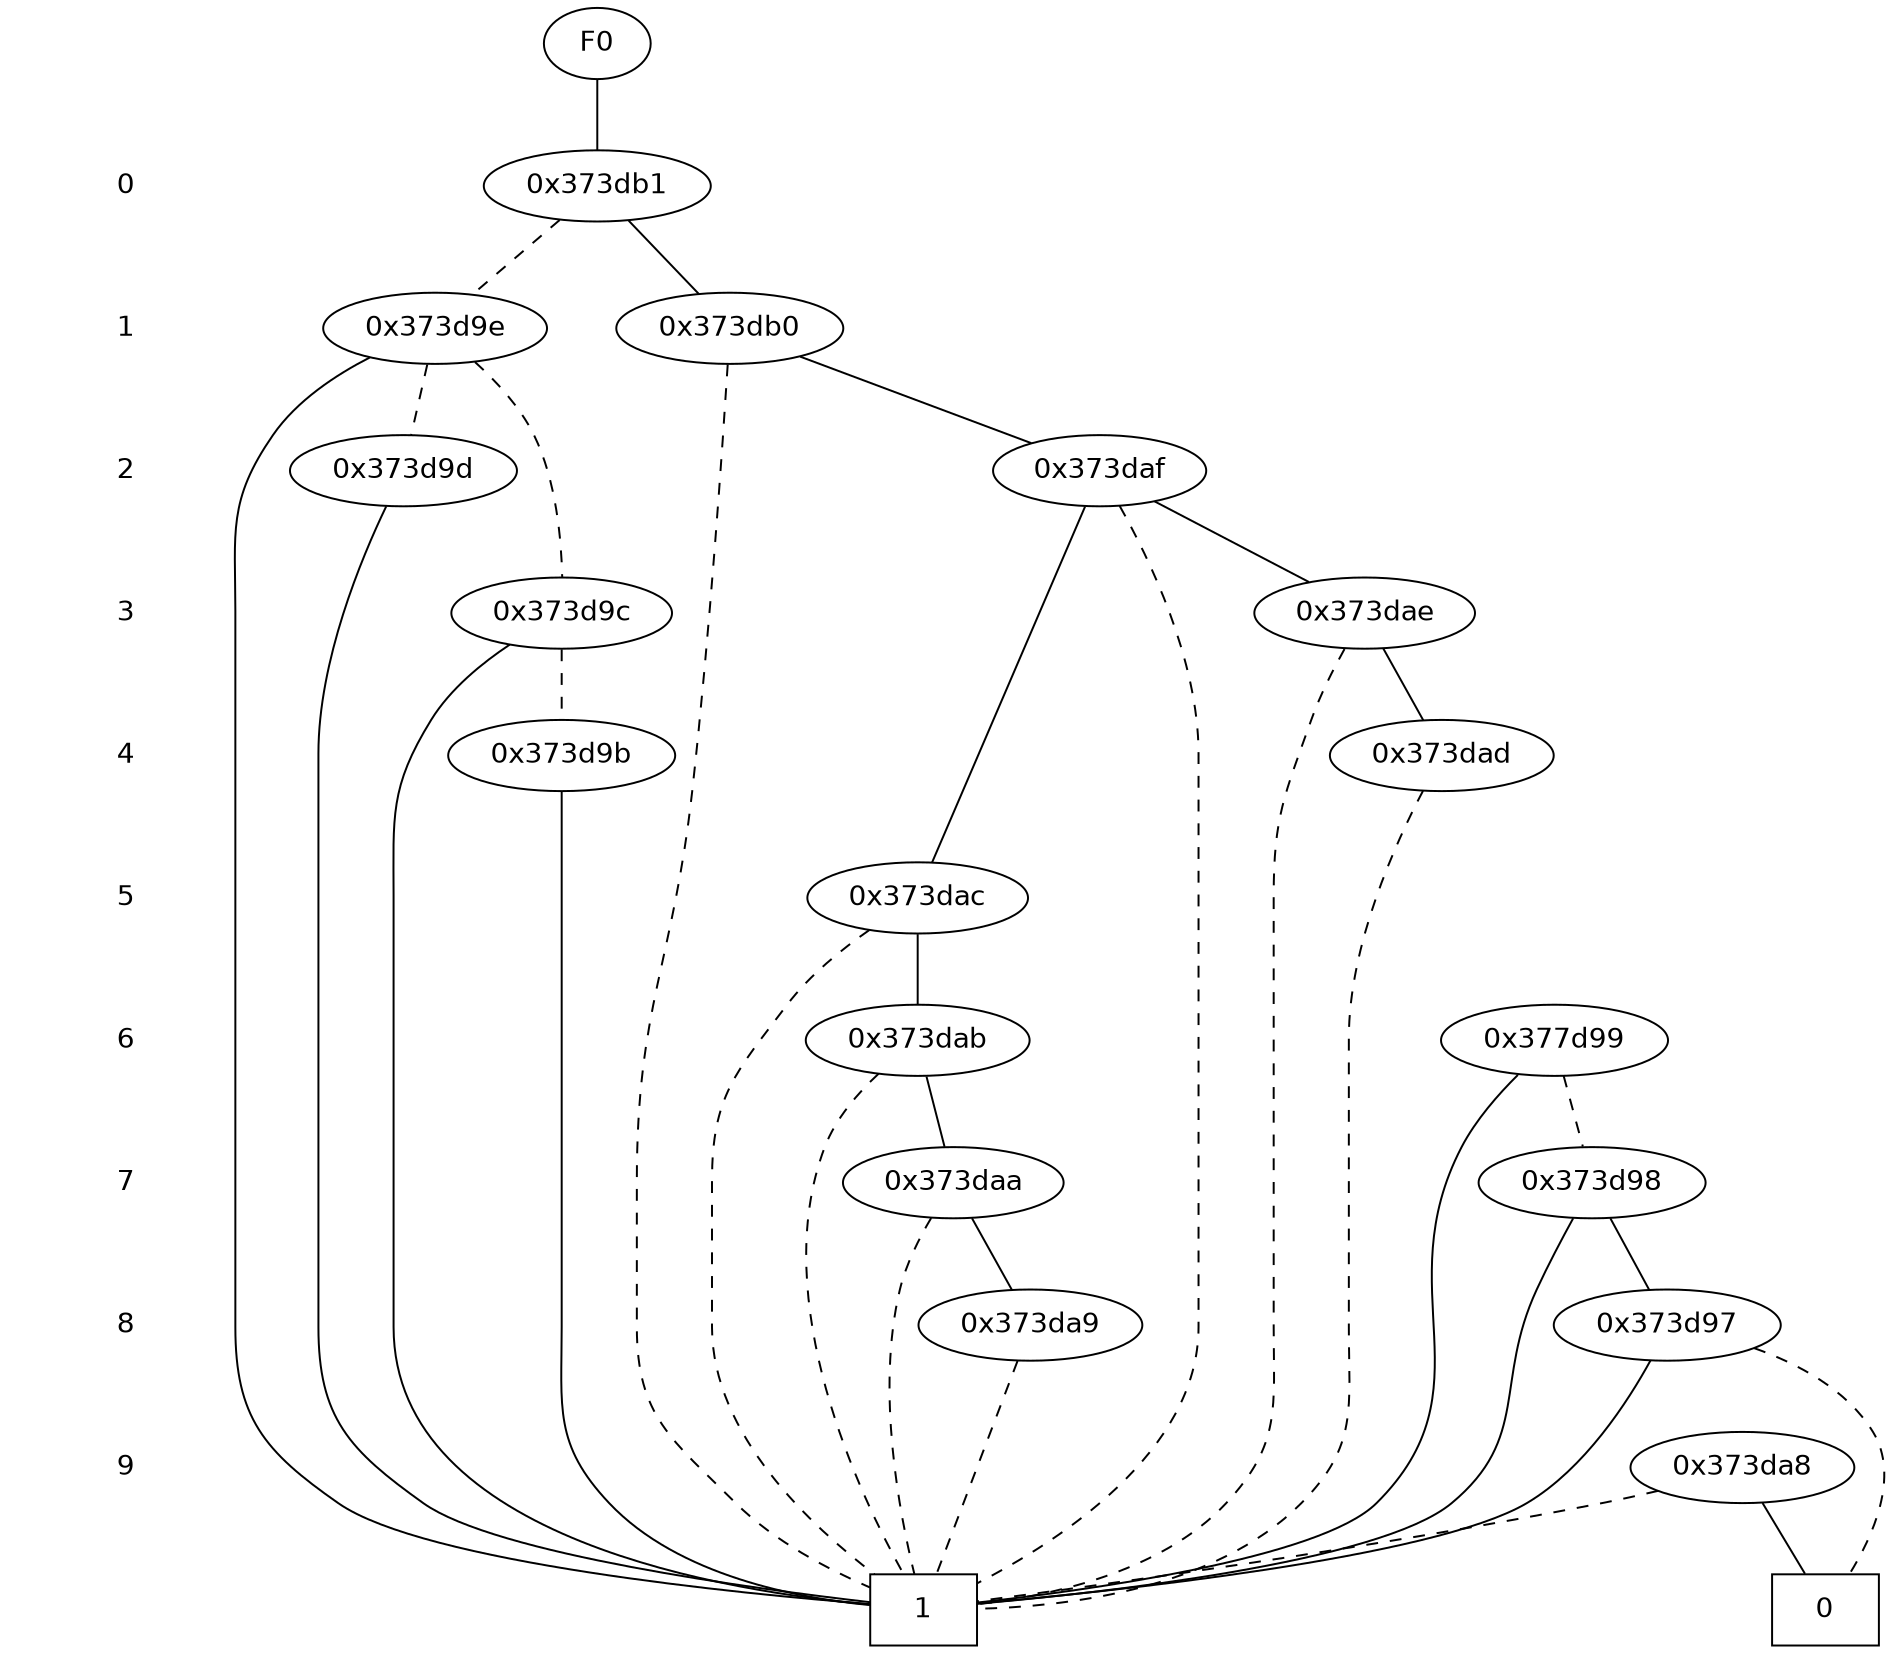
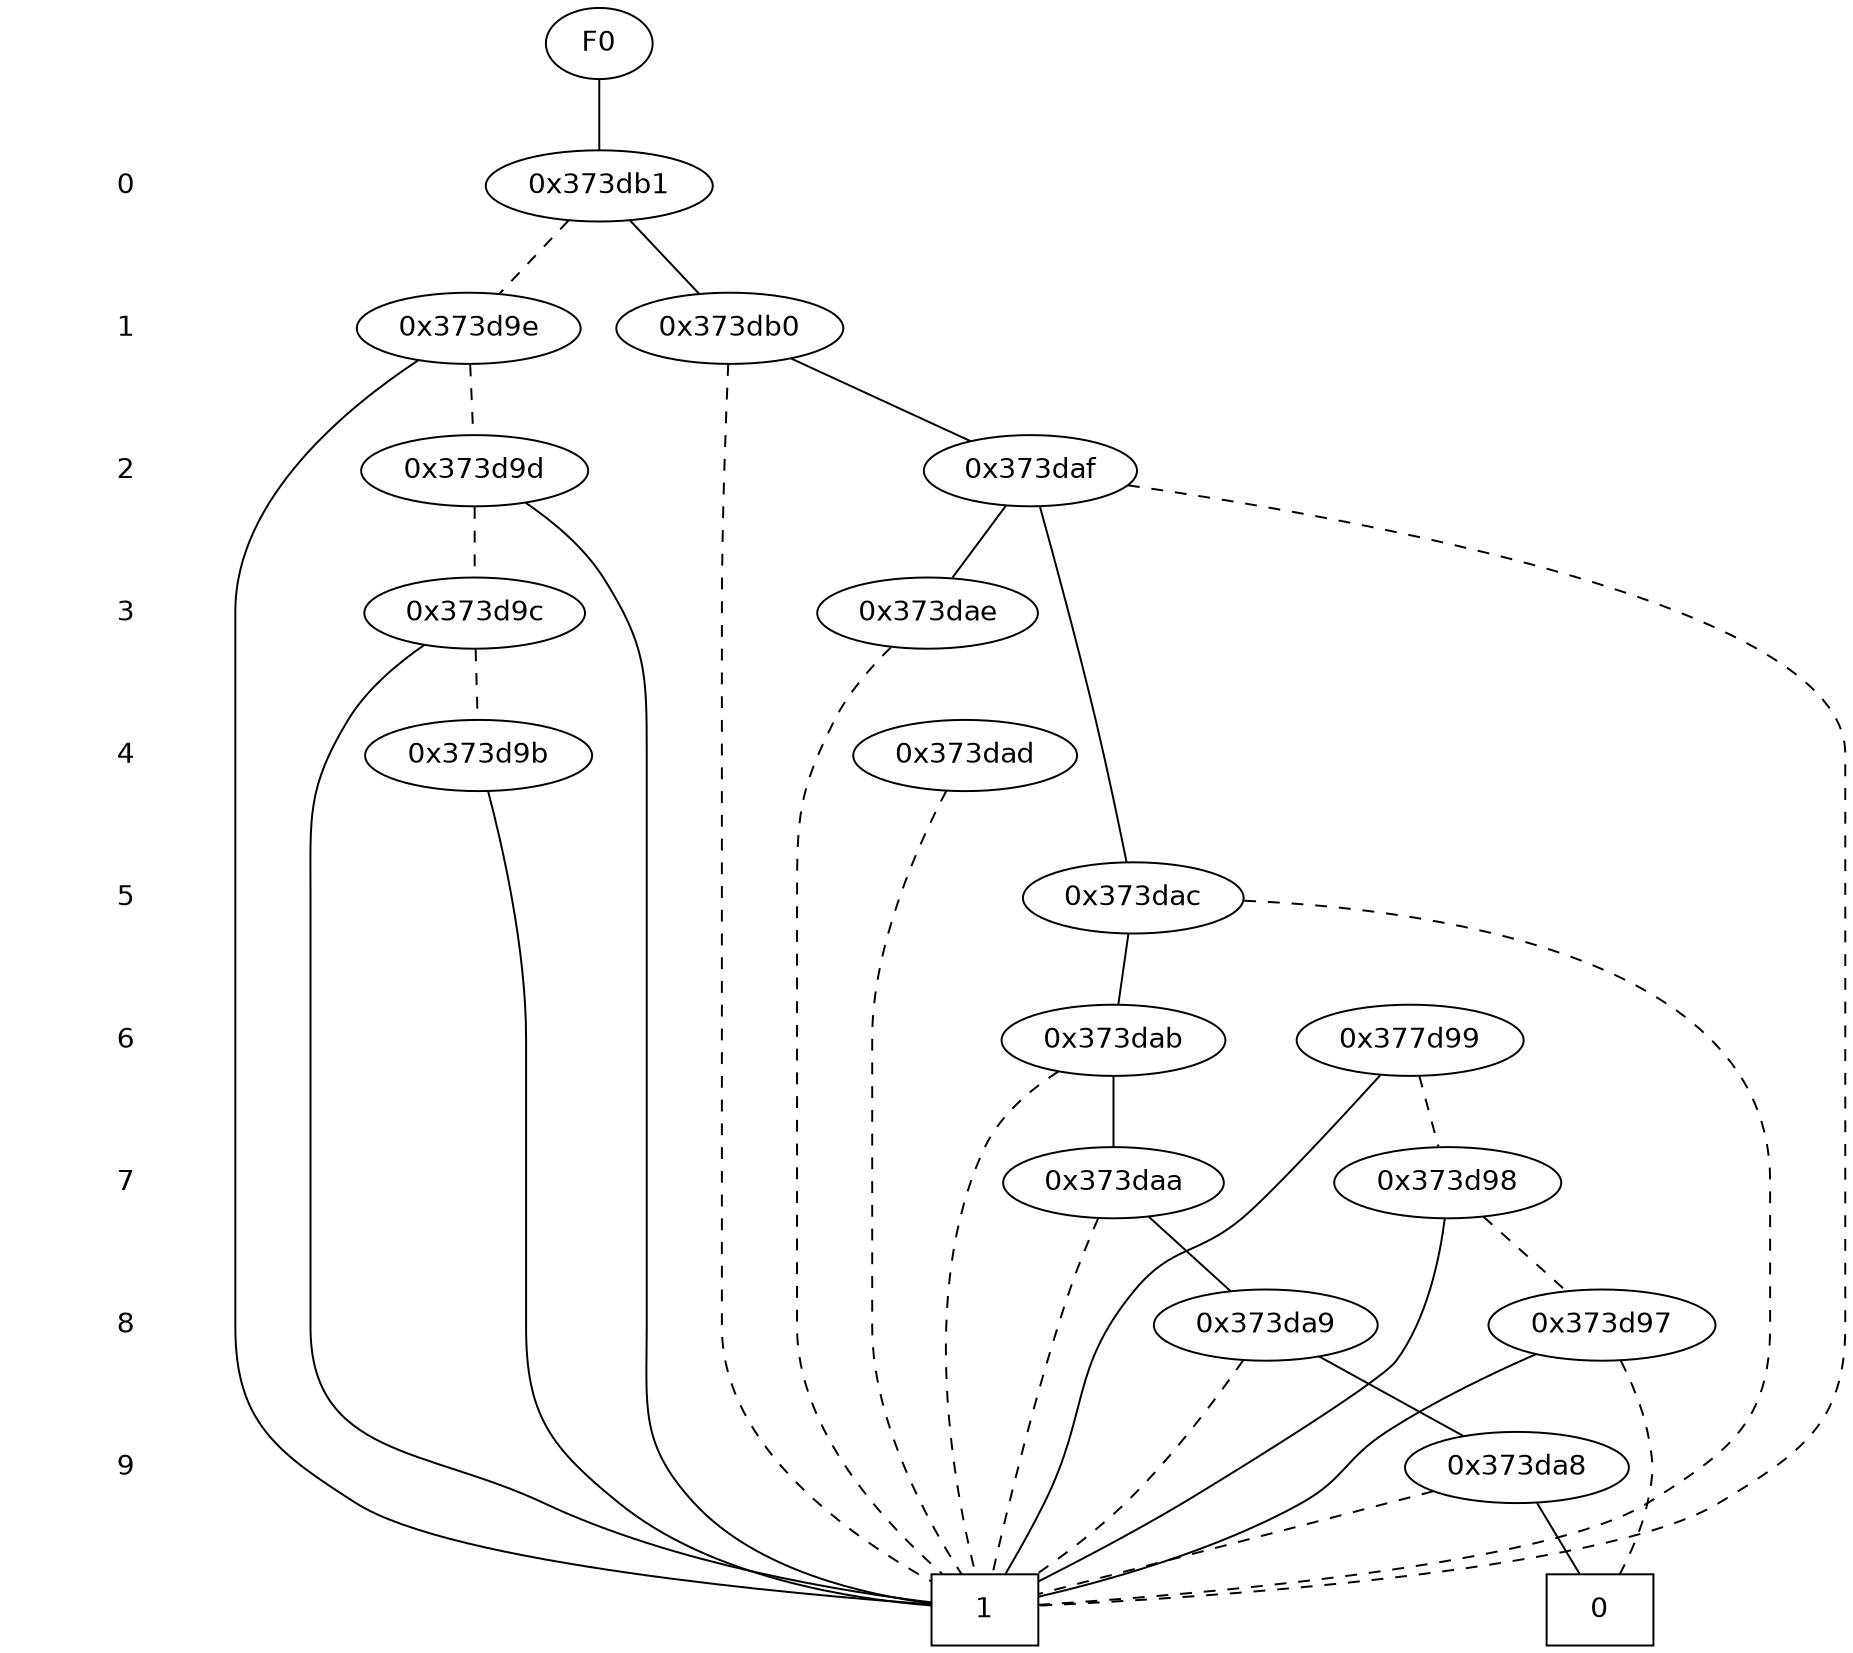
(544, 459) -> (475, 542)
(1403, 684) -> none
(1630, 1254) -> (1525, 1254)
none -> (1391, 1396)
